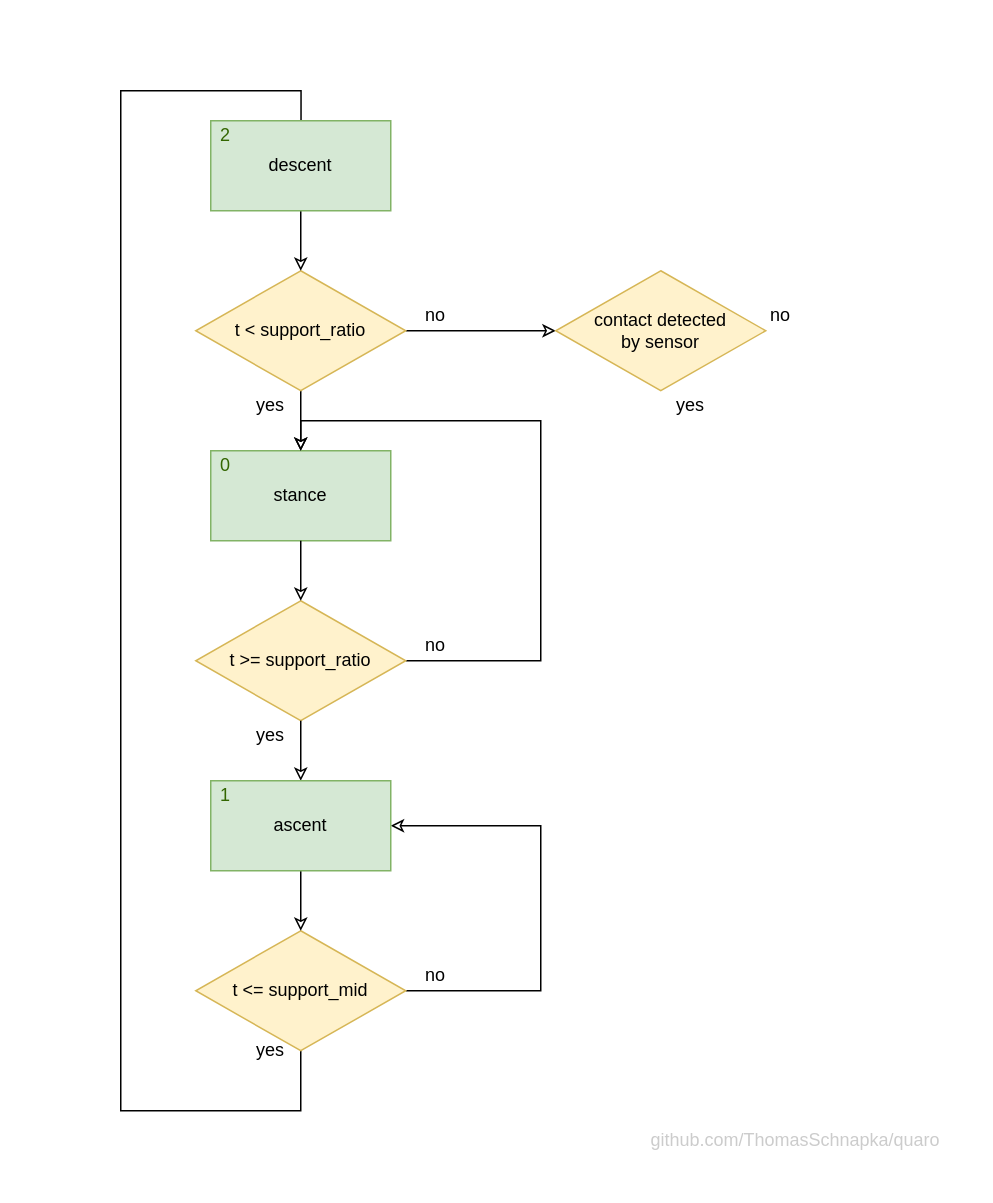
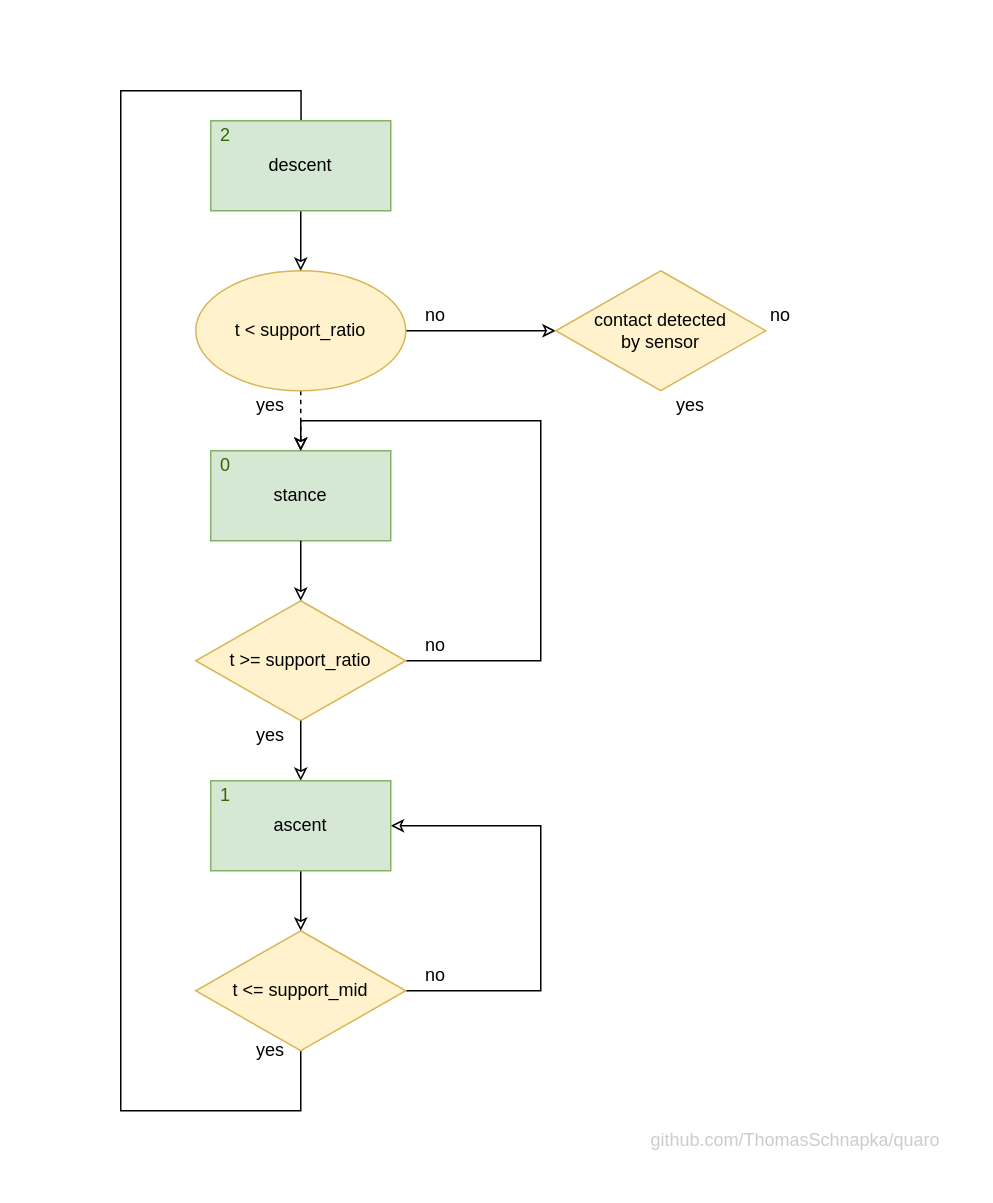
(301, 331) -> (301, 331)
(301, 404) -> (301, 404)
